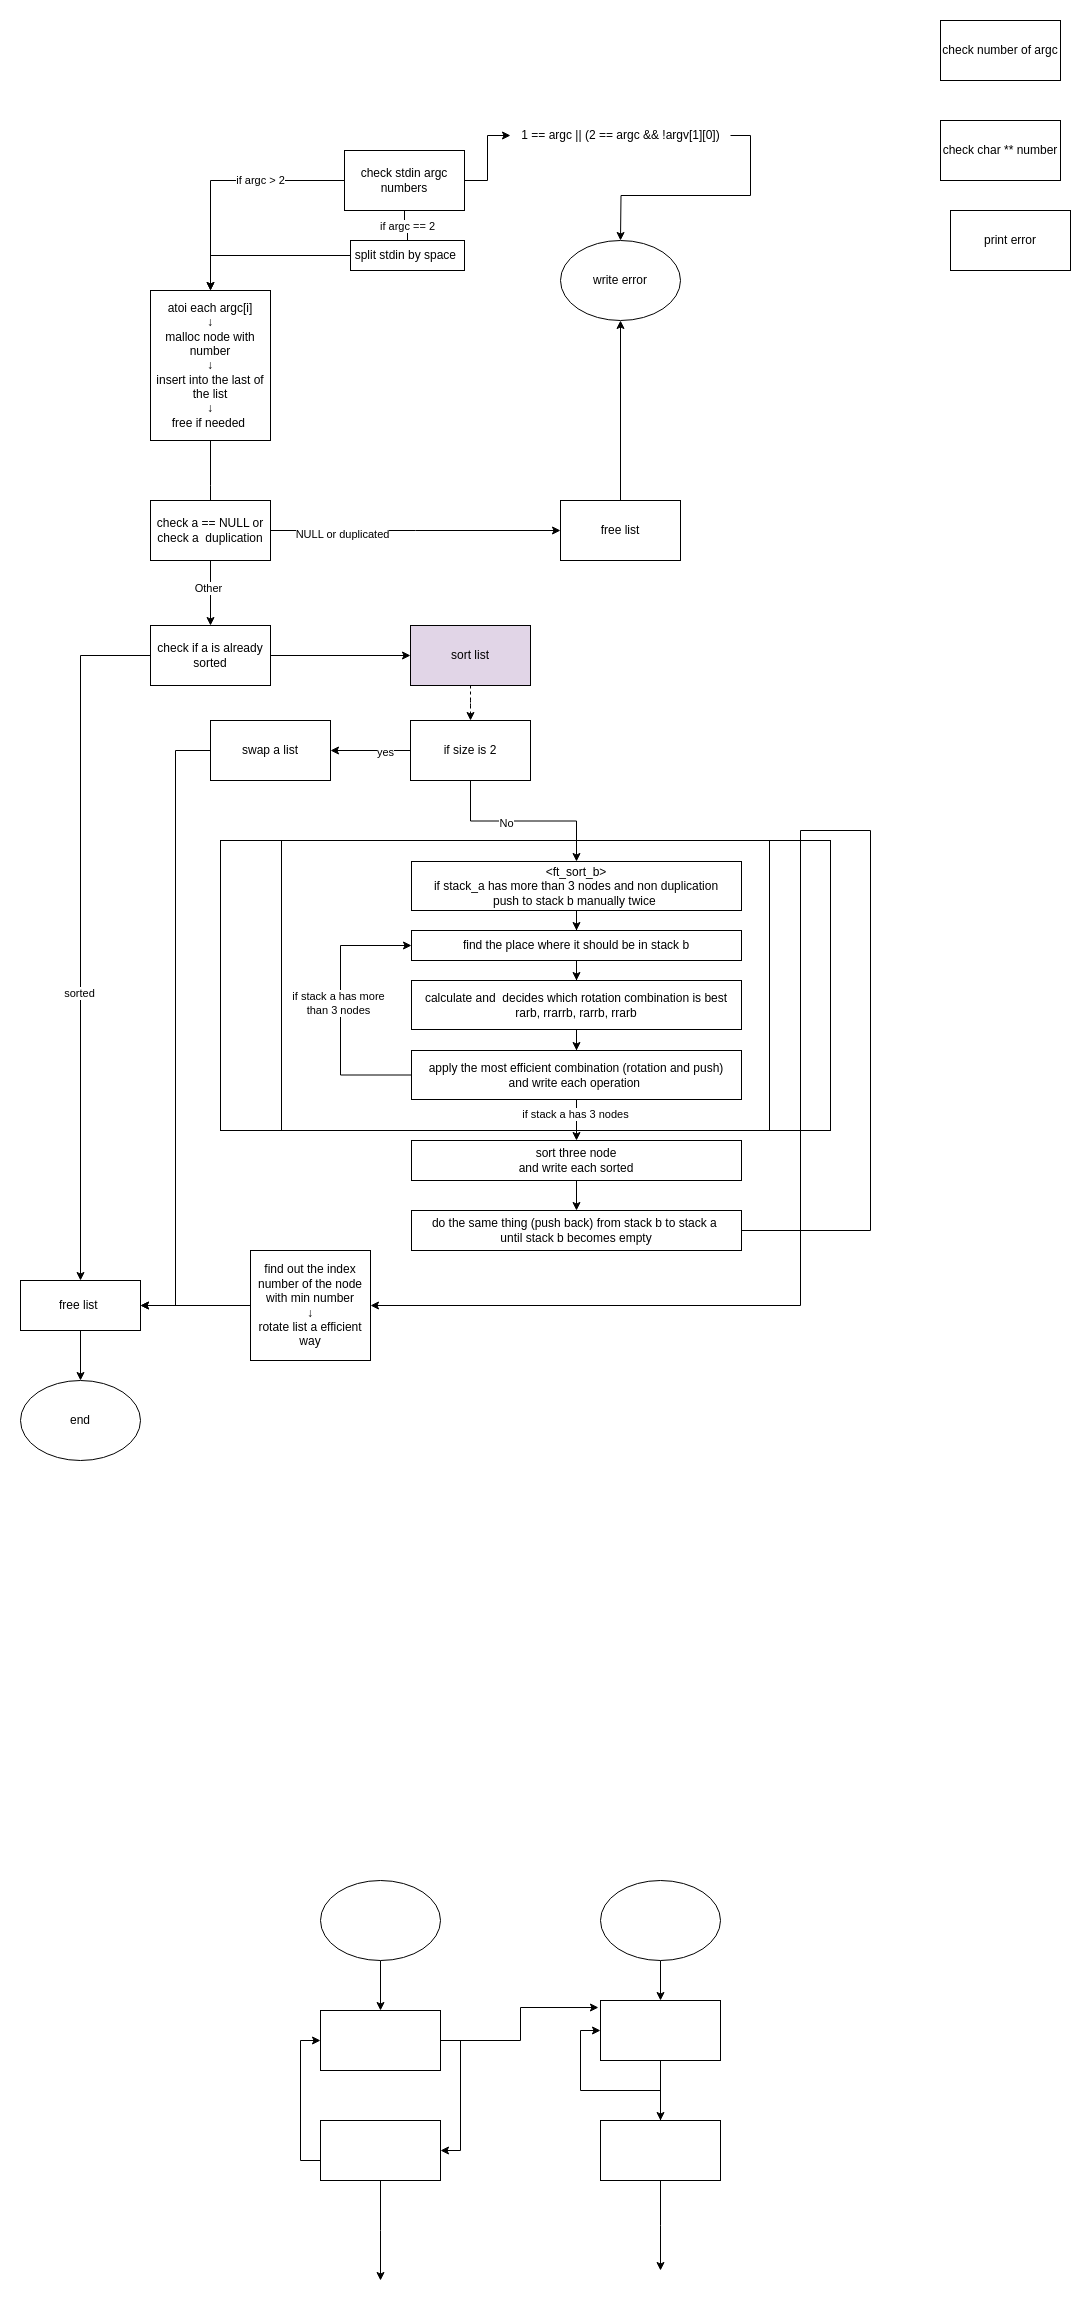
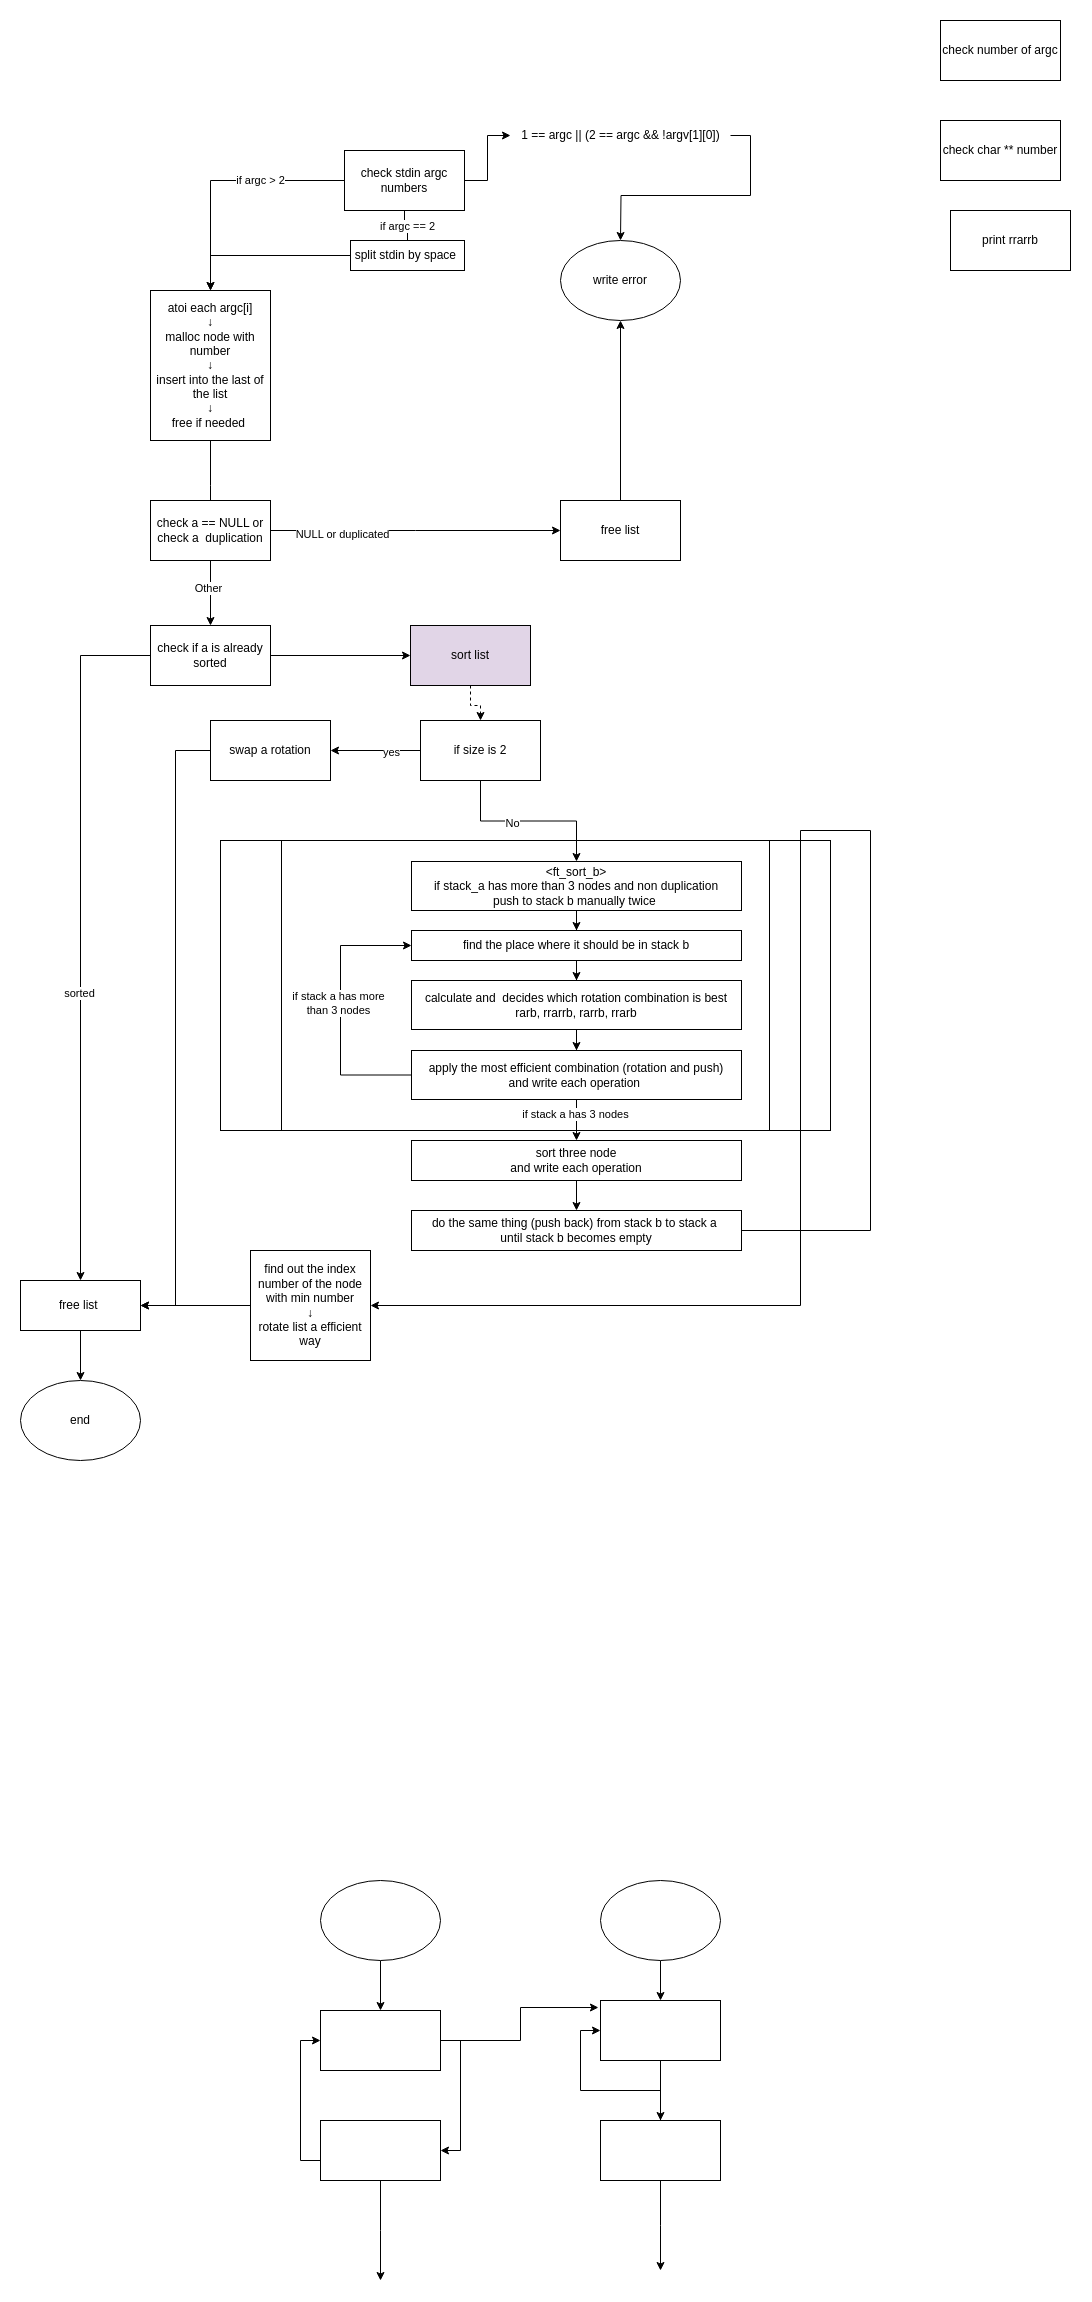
(1011, 241) -> (1011, 241)
(271, 751) -> (271, 751)
(471, 751) -> (481, 751)
(577, 1161) -> (577, 1161)
